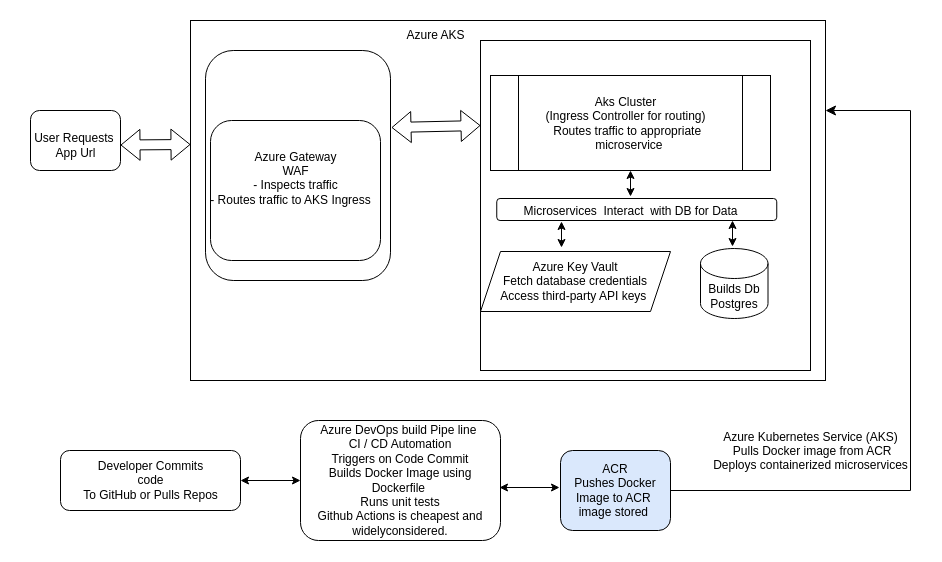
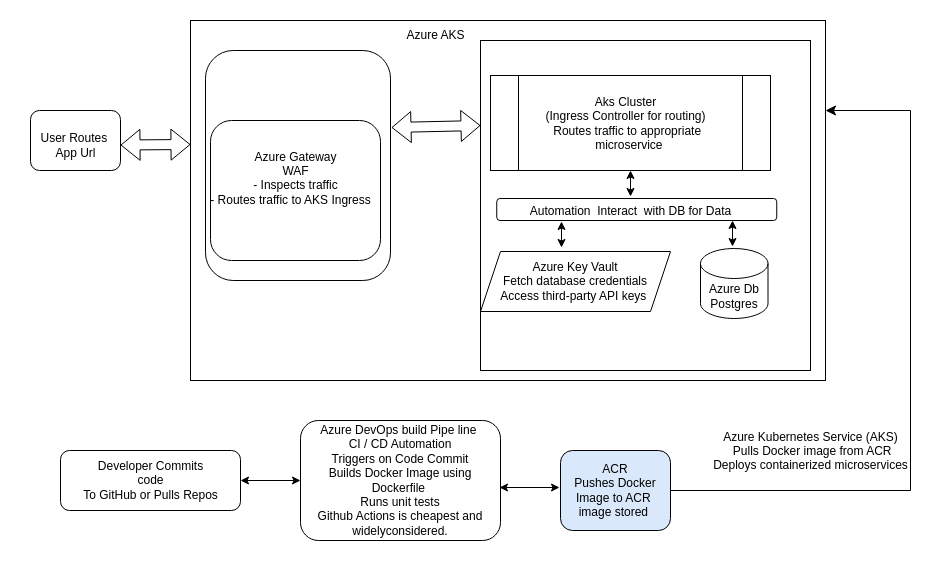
(76, 146) -> (76, 146)
(631, 212) -> (631, 212)
(735, 297) -> (735, 297)
